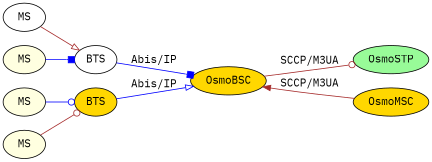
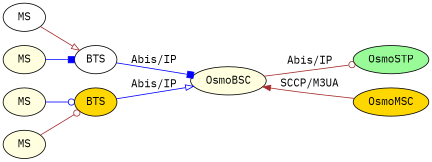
(310, 61) -> (310, 61)
(228, 81) -> (228, 81)
